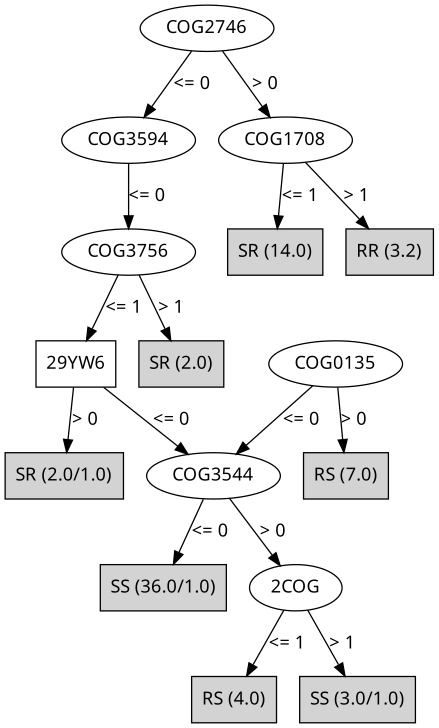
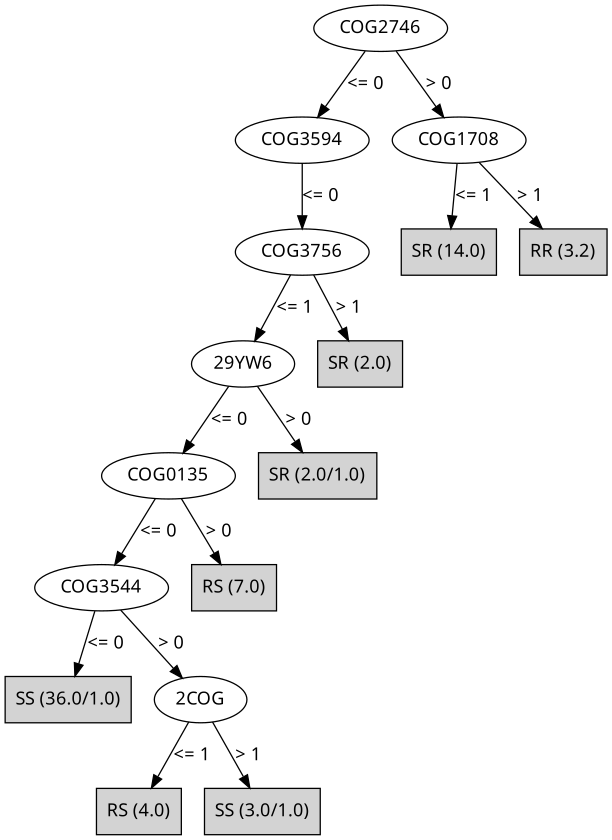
(76, 364) -> (243, 364)
(141, 417) -> (210, 414)
